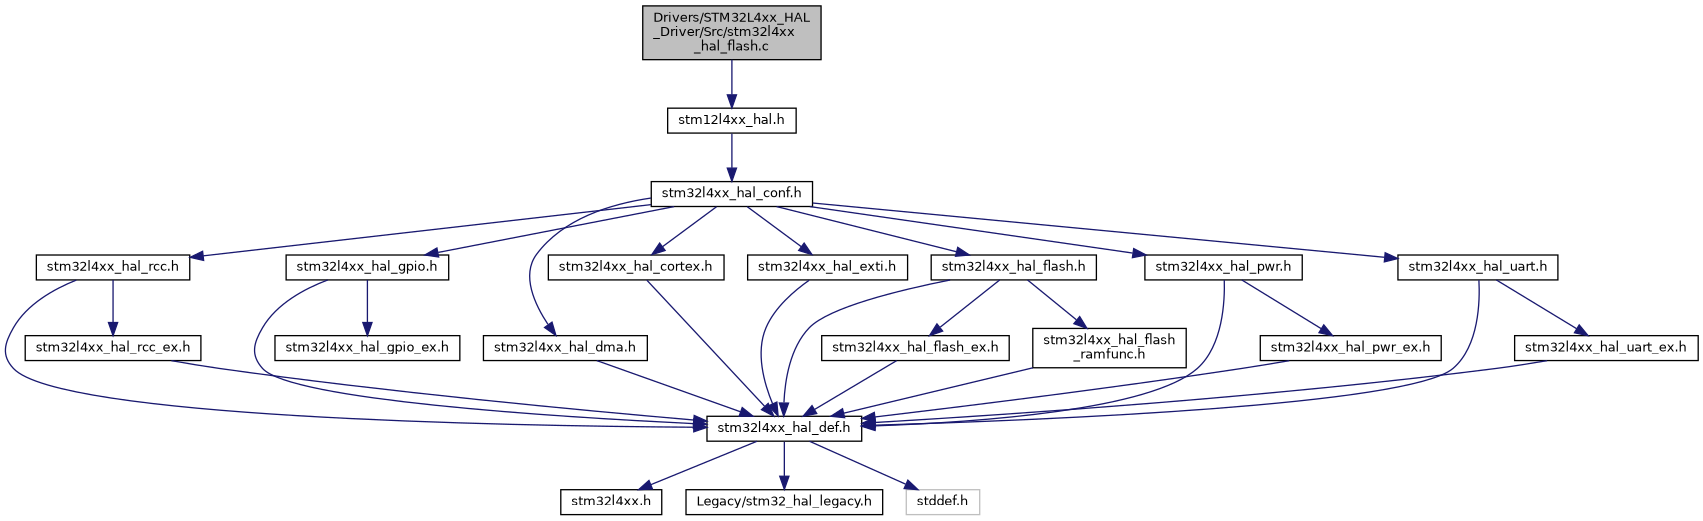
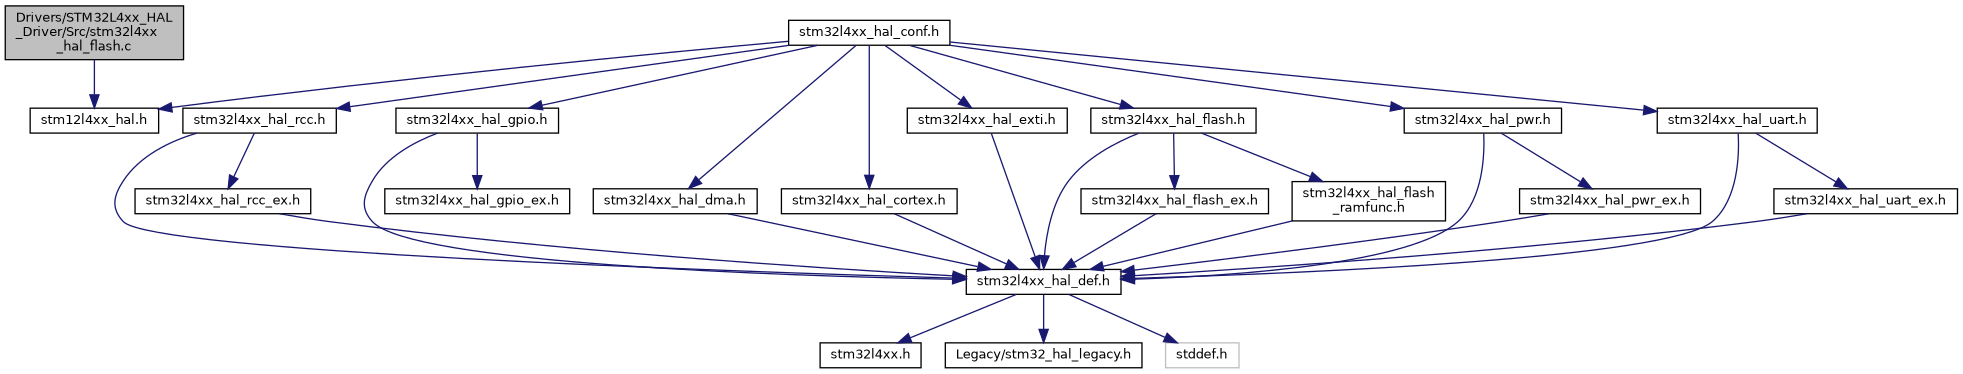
(732, 151) -> (480, 72)
